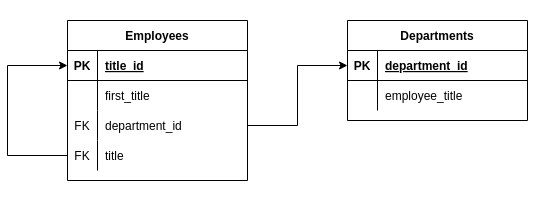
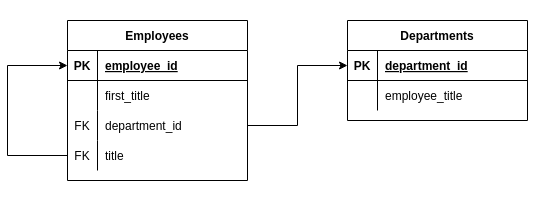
(127, 66) -> (139, 66)
